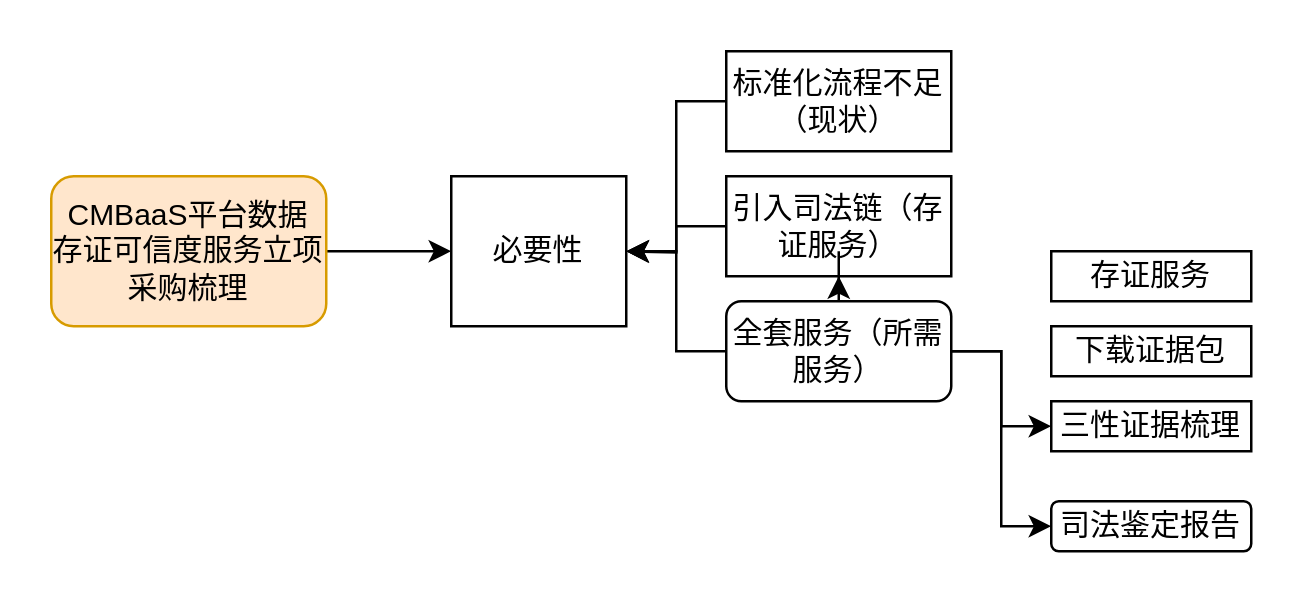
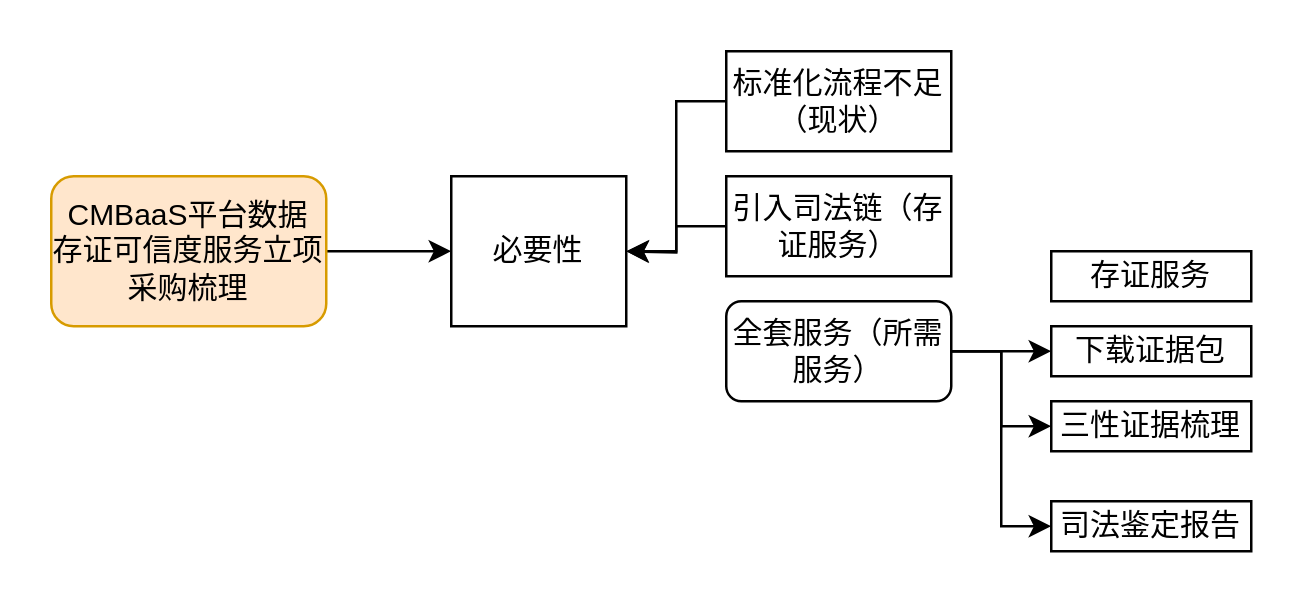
(839, 251) -> (1020, 351)
(676, 329) -> none
(1151, 526) -> (1151, 526)
